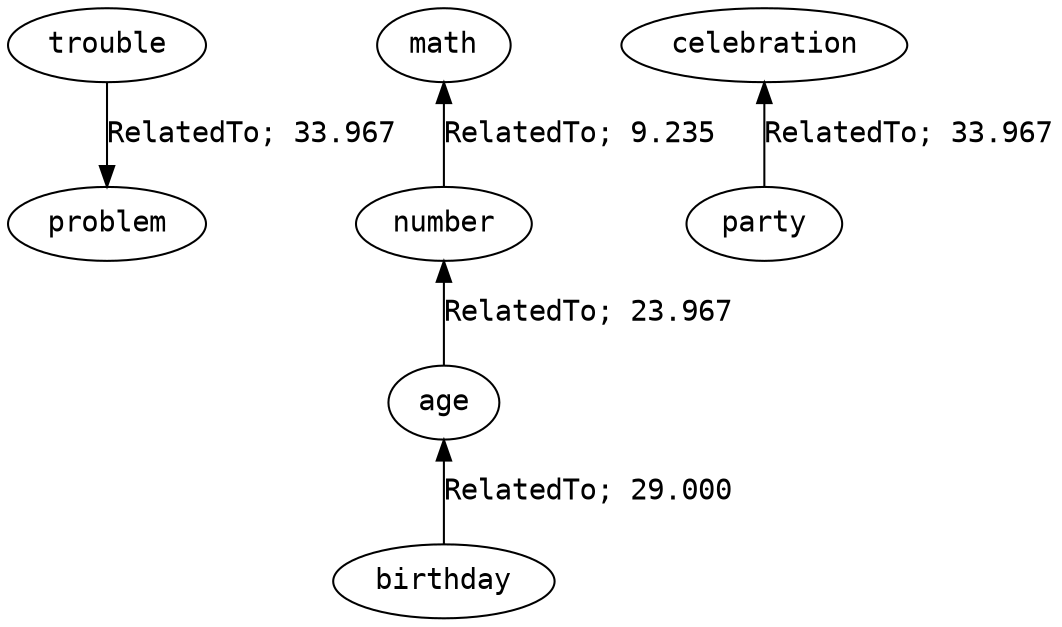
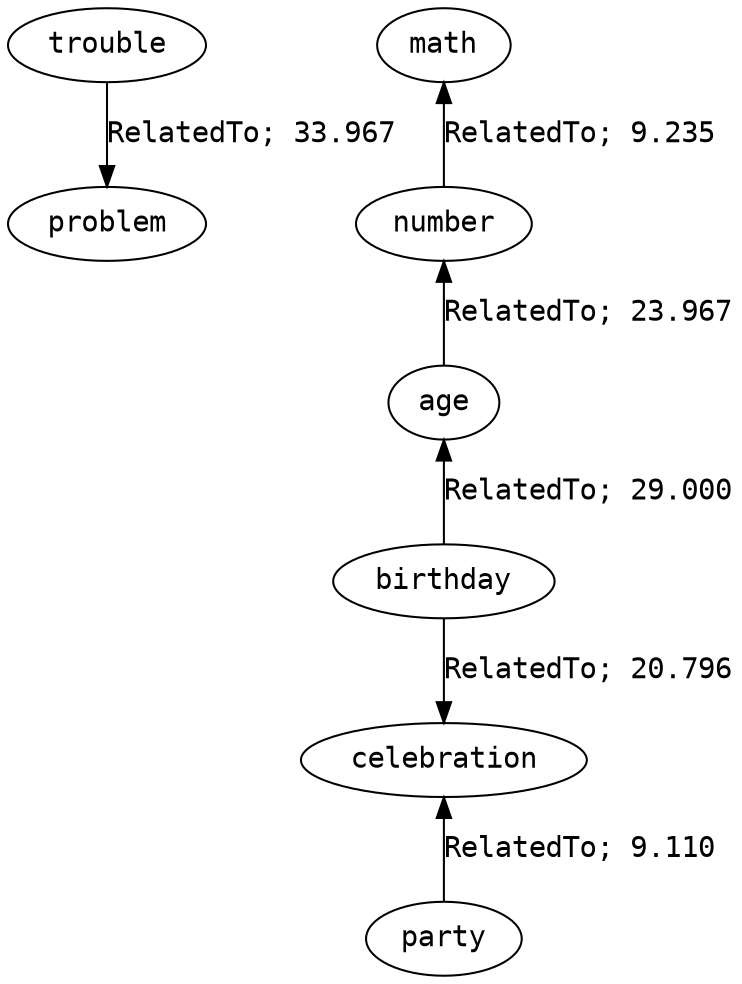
(909, 135) -> (581, 849)
none -> (444, 660)
